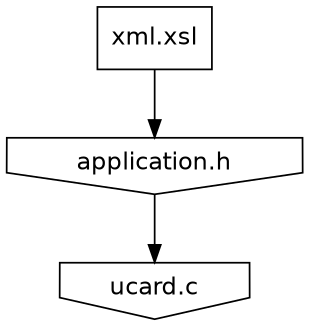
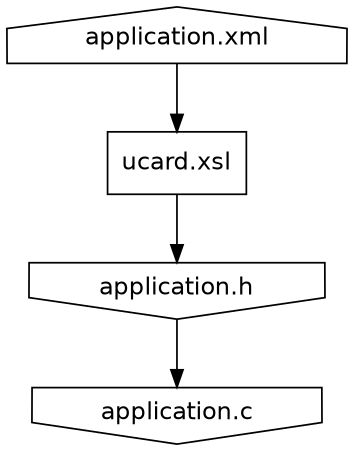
(155, 38) -> (177, 163)
none -> (177, 38)
(155, 288) -> (177, 413)
